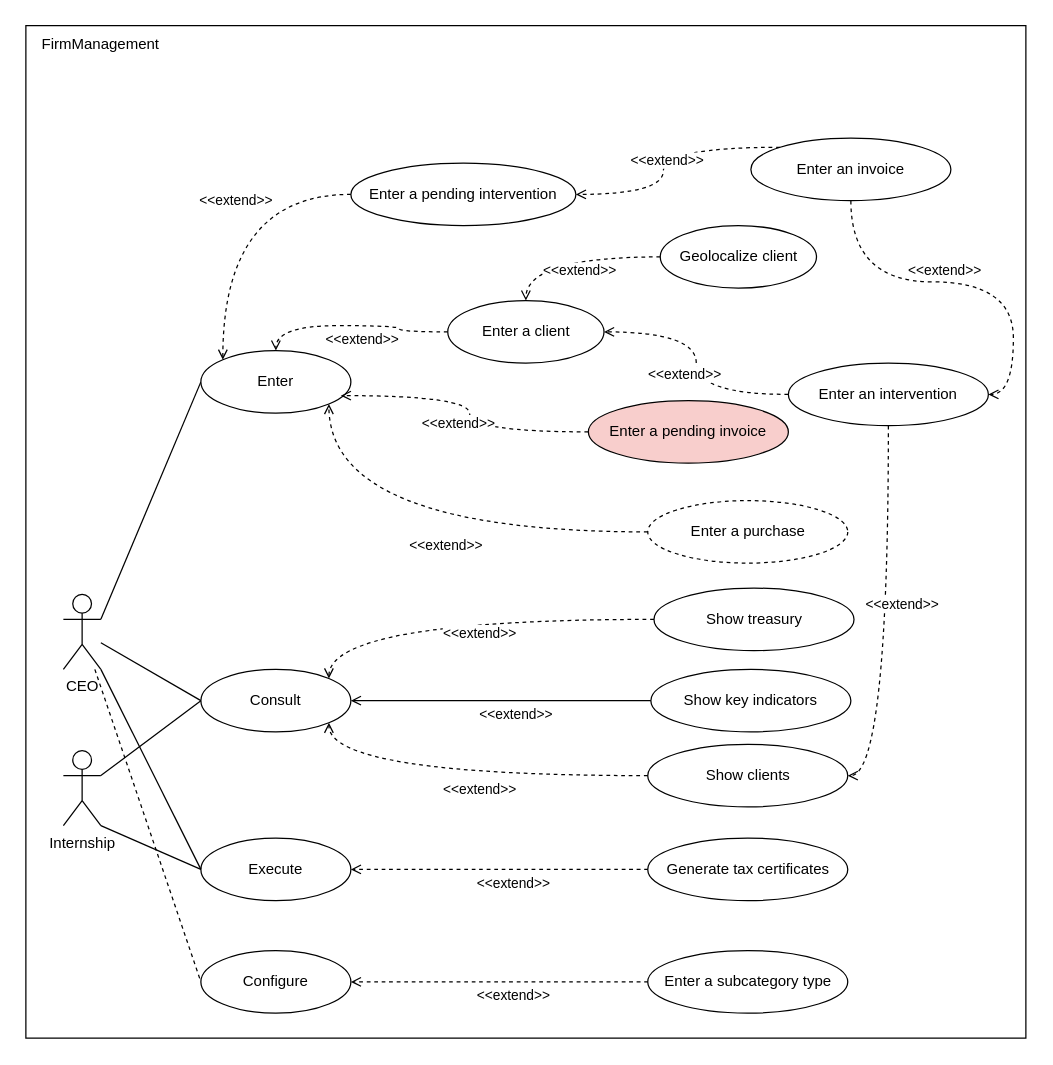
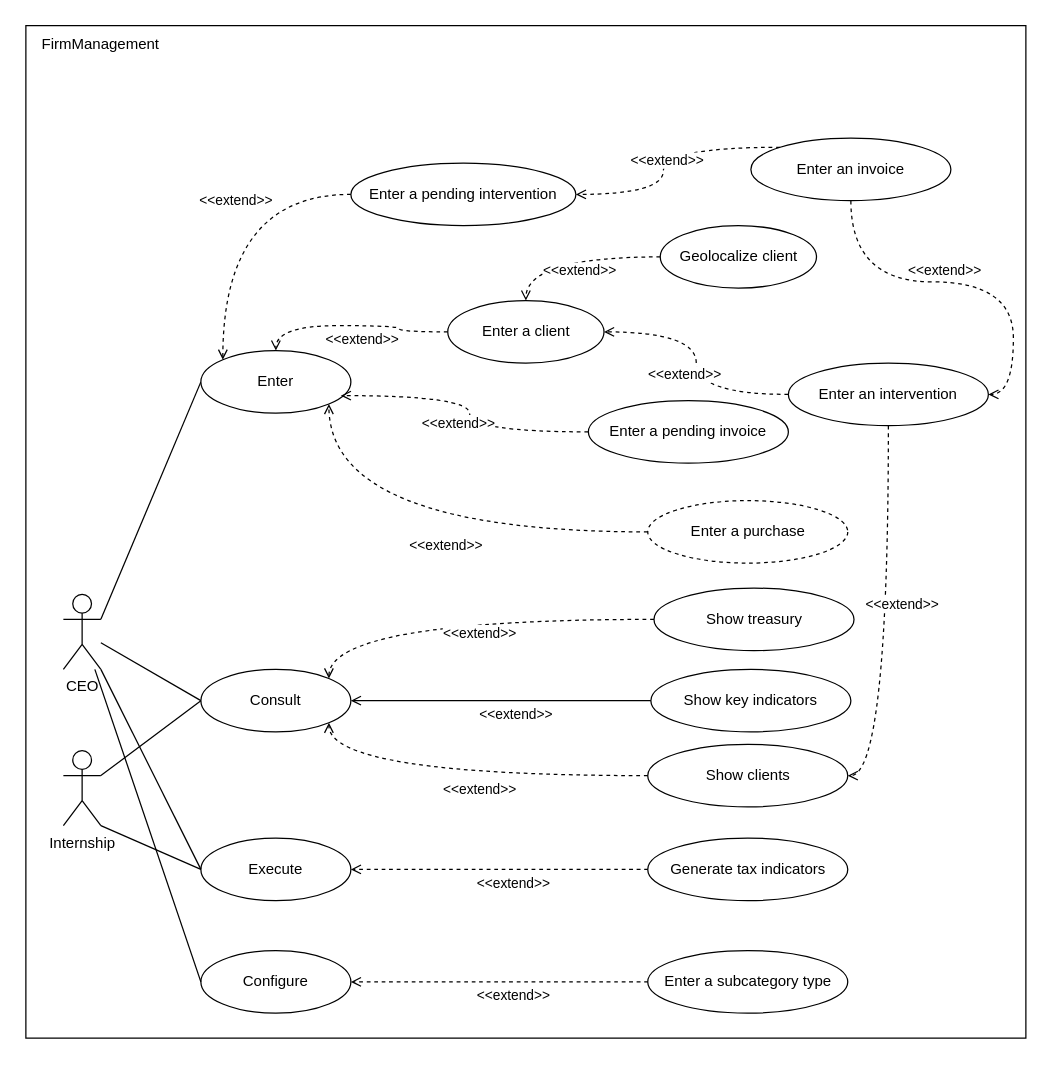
(688, 432) -> (688, 432)
(148, 826) -> (148, 826)
(748, 869) -> (748, 869)
